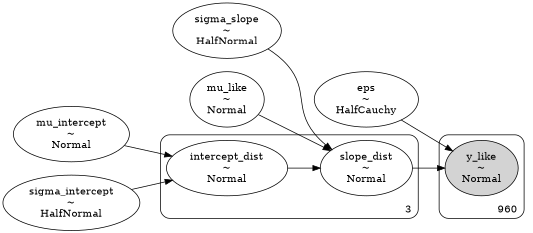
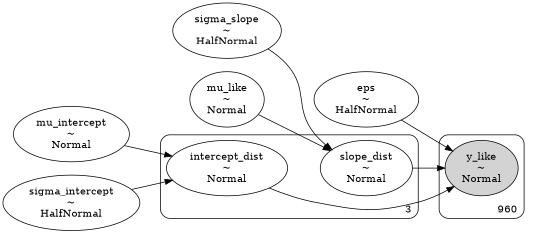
(366, 99) -> (366, 99)
(300, 168) -> (359, 209)
